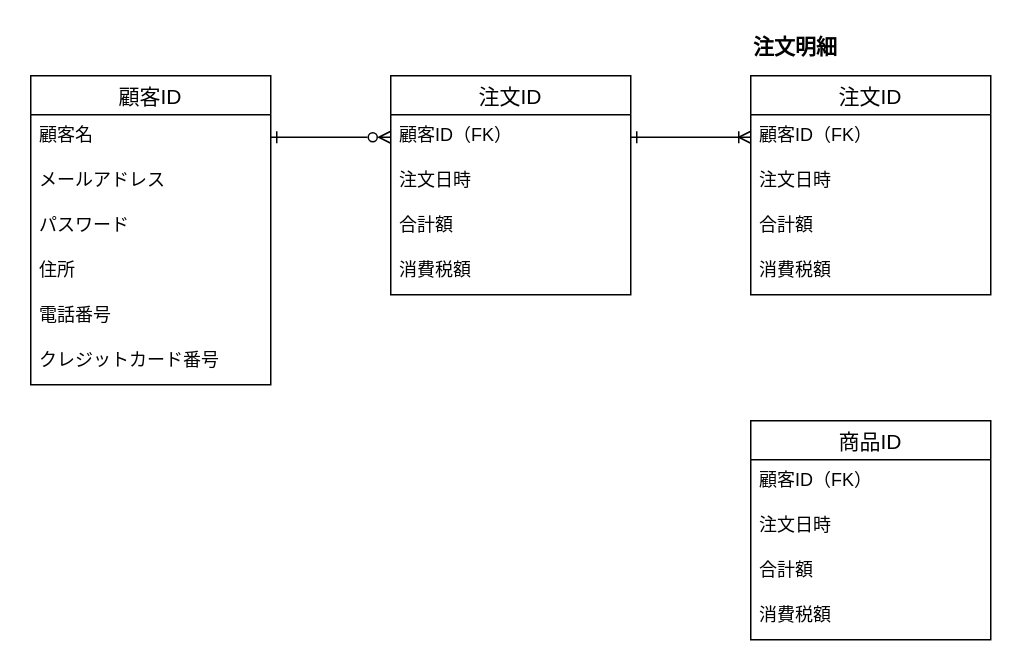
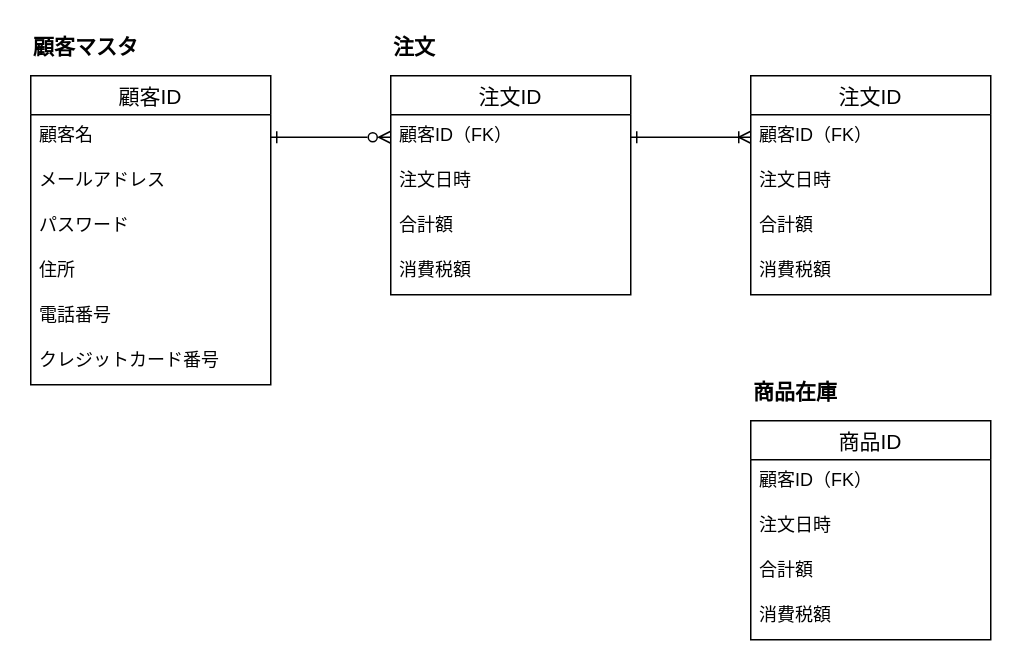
none -> (98, 46)
none -> (421, 46)
(803, 46) -> none
none -> (803, 391)
